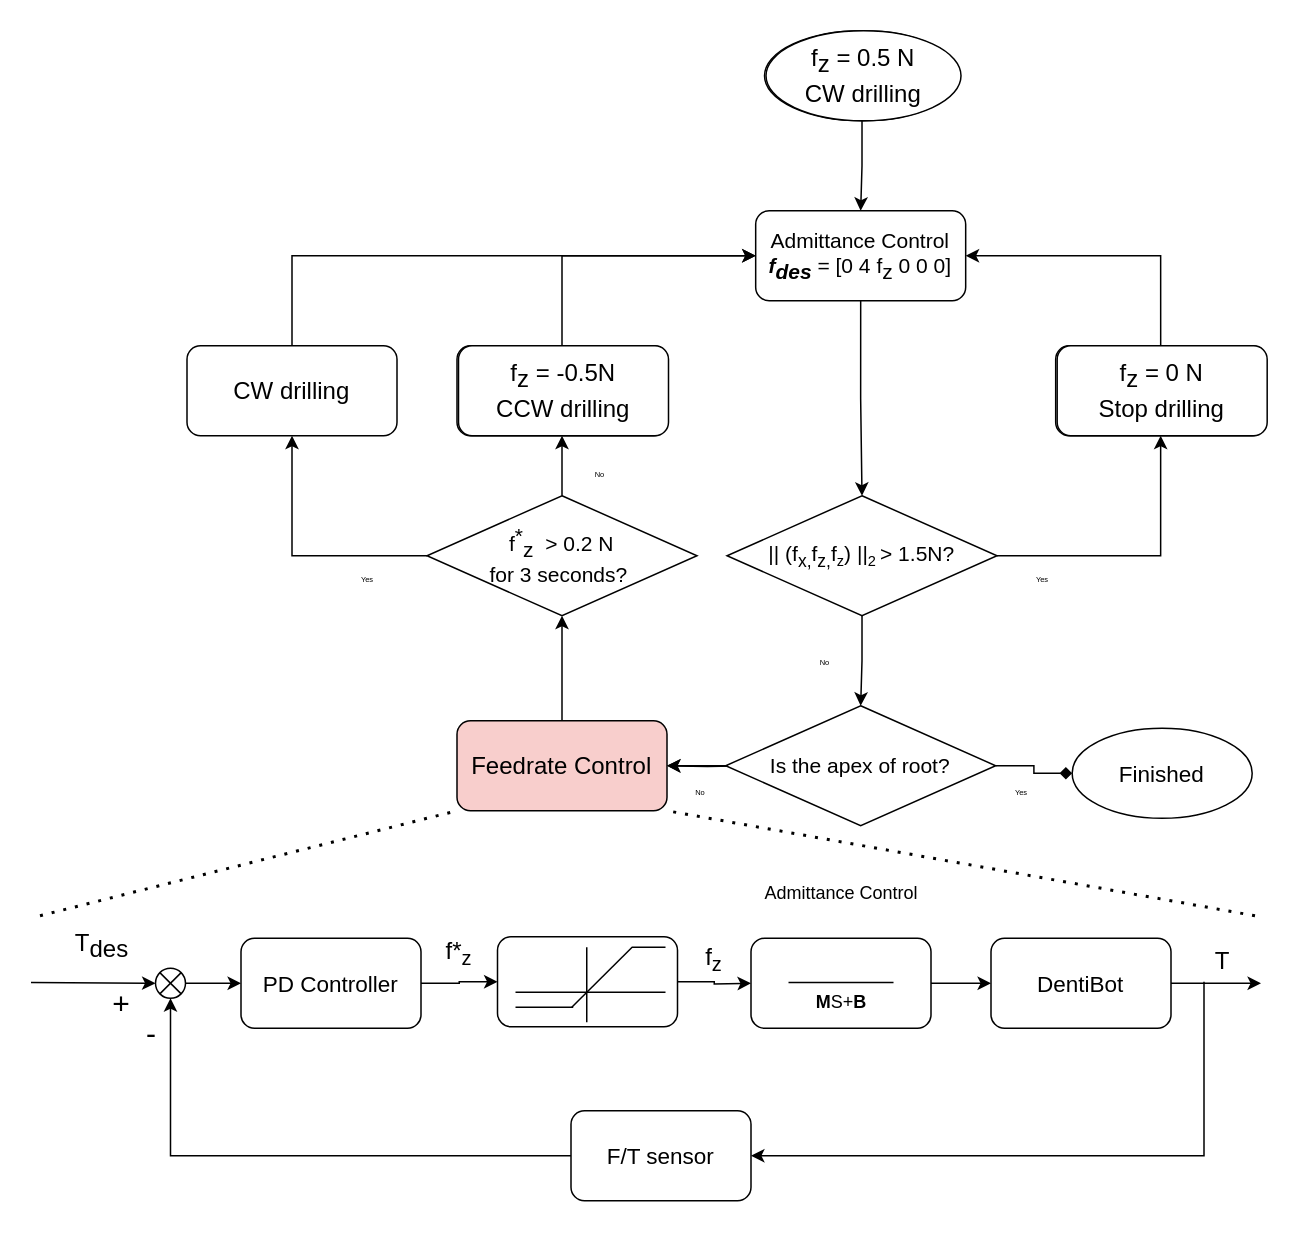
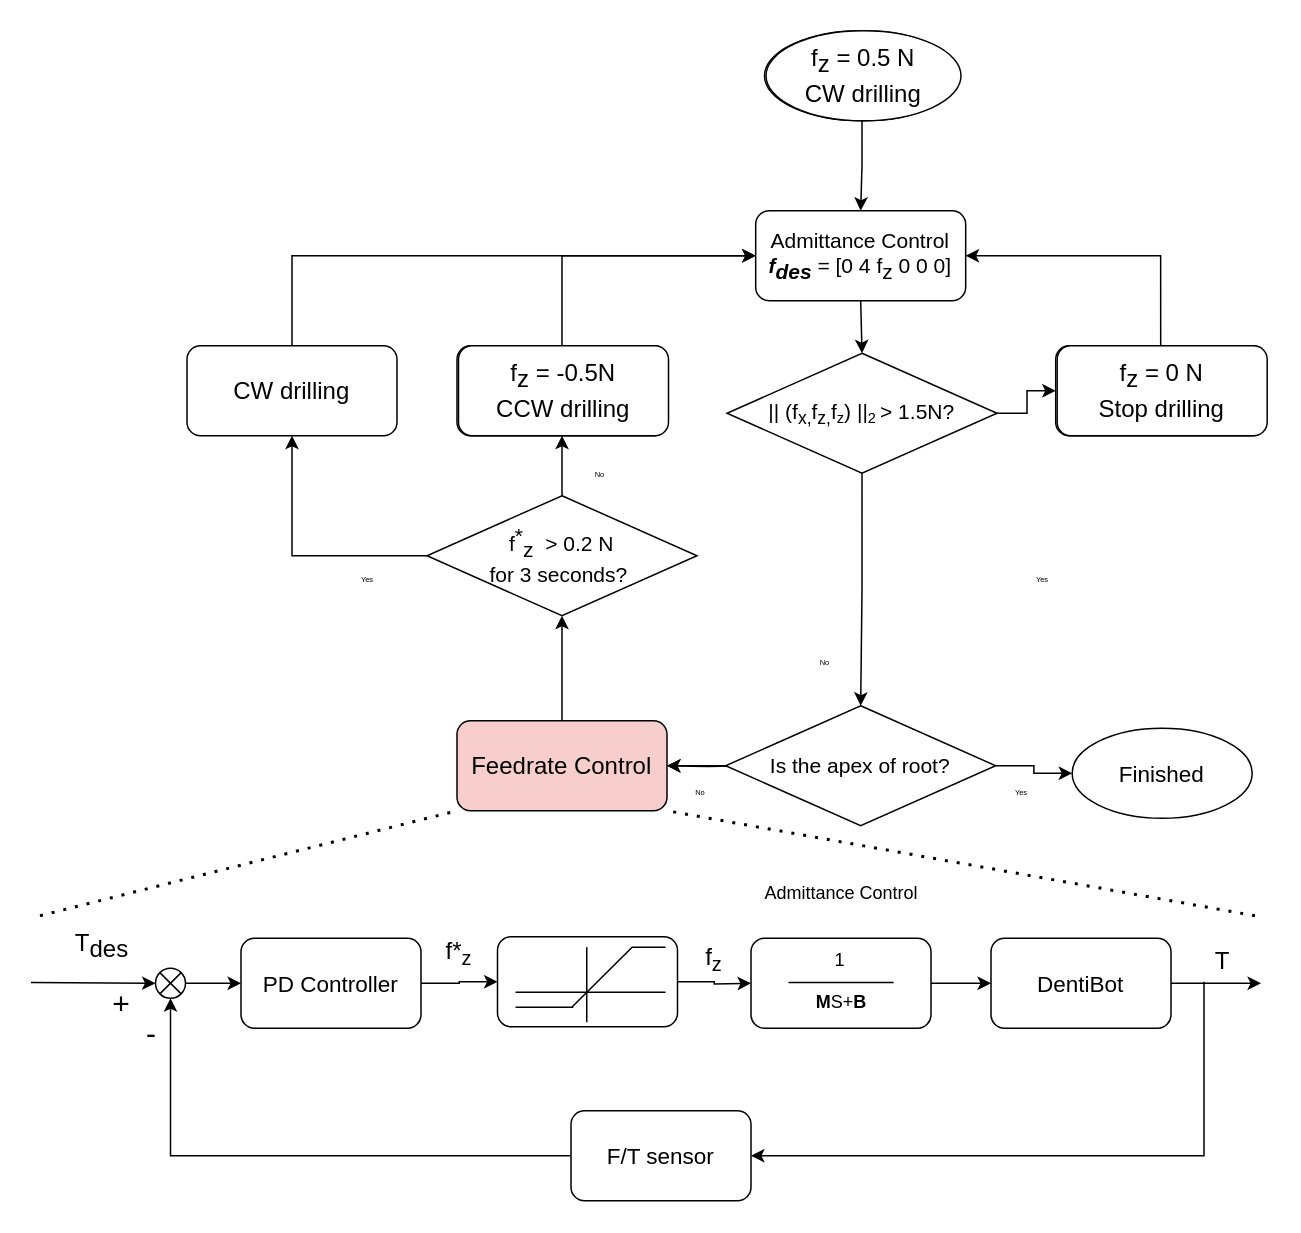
(862, 556) -> (862, 413)
(1059, 773) -> (1060, 773)
none -> (839, 961)
